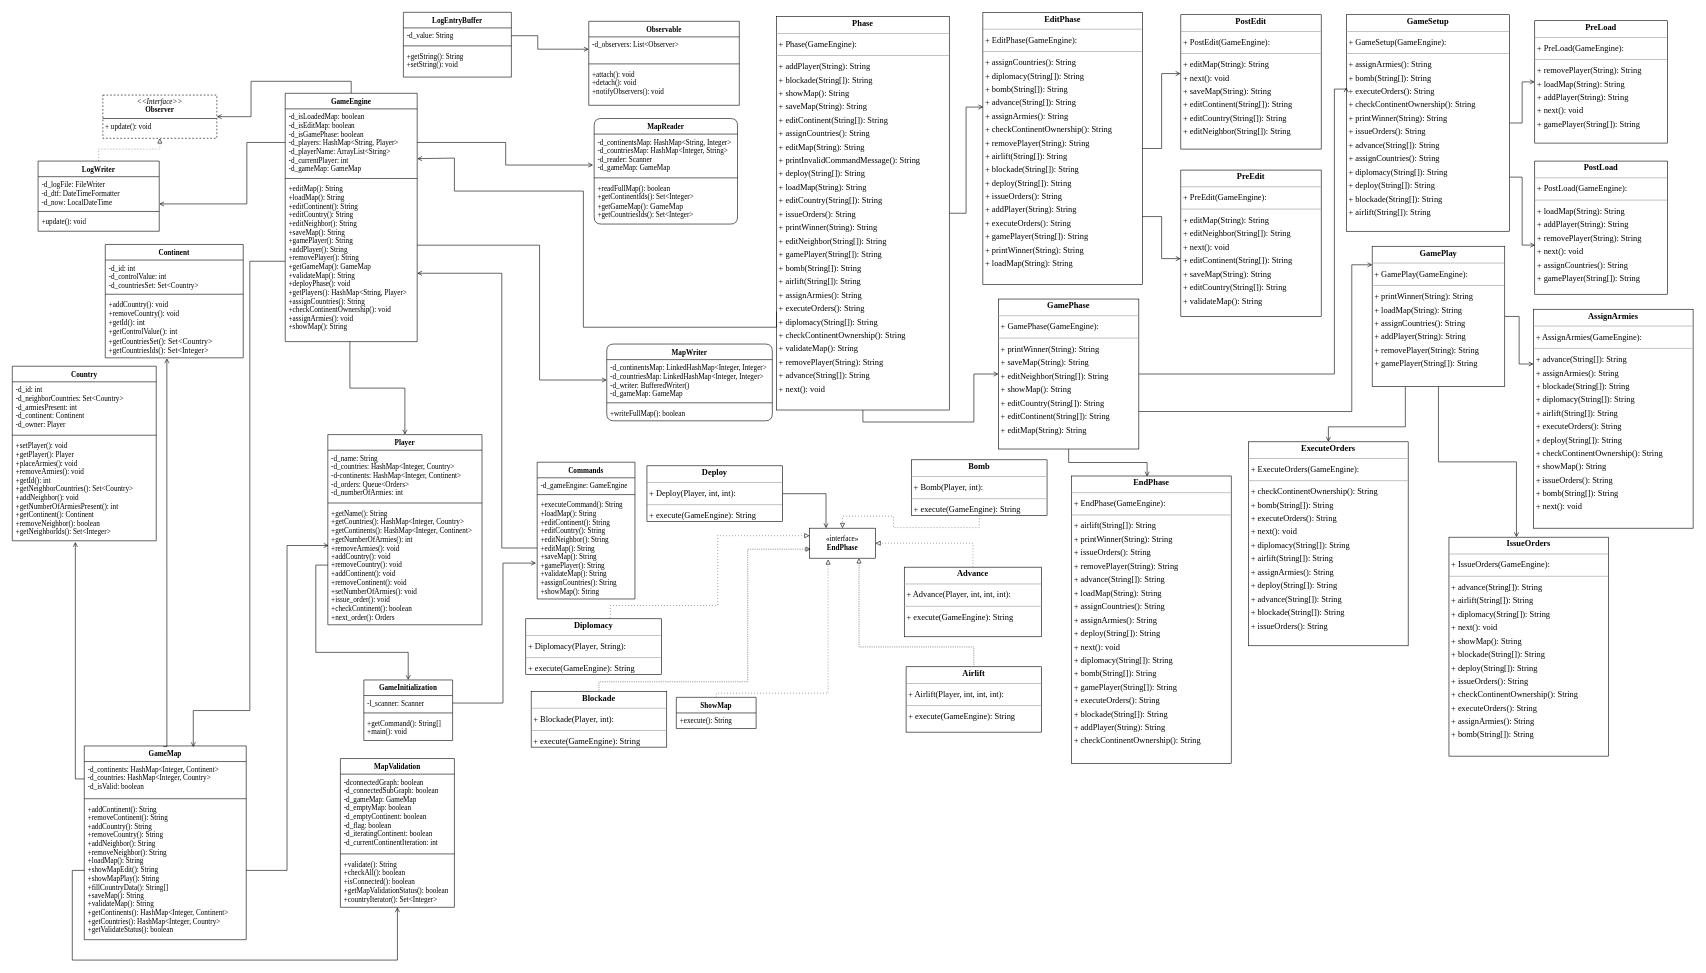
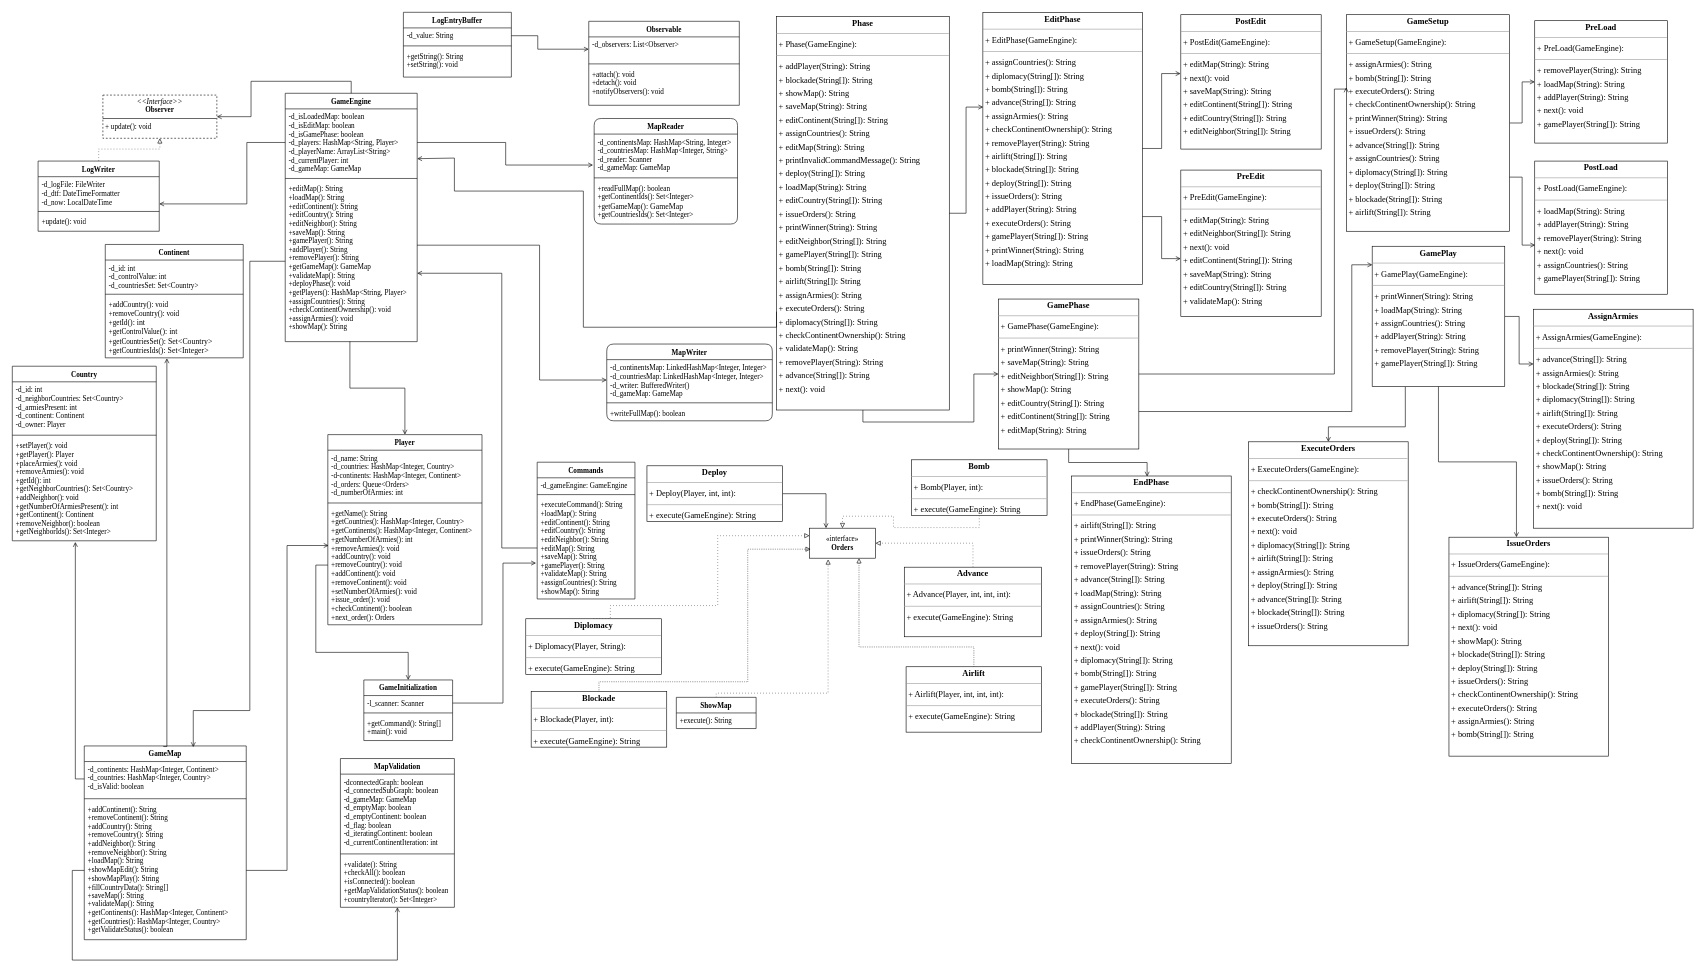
(843, 543) -> (843, 543)
